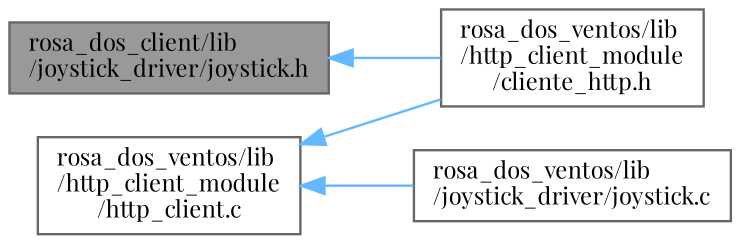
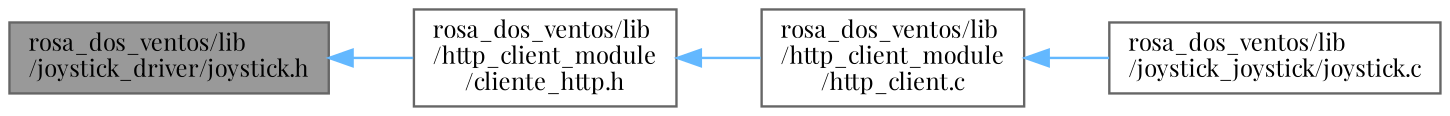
(169, 58) -> (169, 58)
(383, 118) -> (731, 58)
(572, 186) -> (1275, 58)
